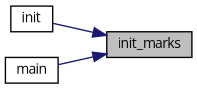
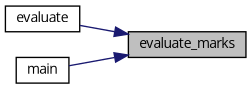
(32, 19) -> (43, 19)
(149, 45) -> (187, 45)
